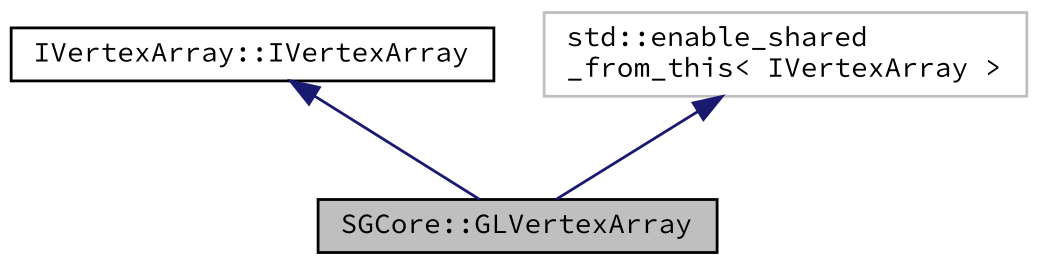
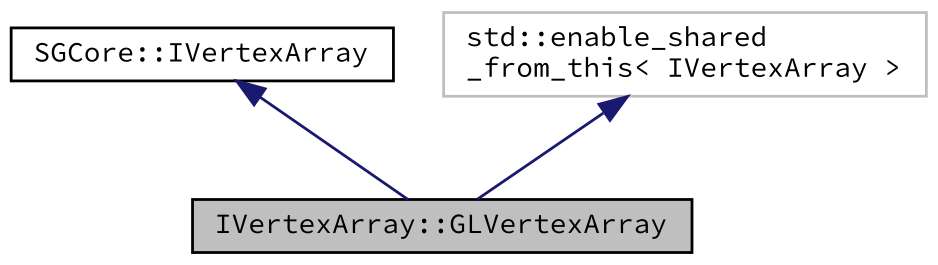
(253, 54) -> (202, 54)
(518, 226) -> (442, 226)
